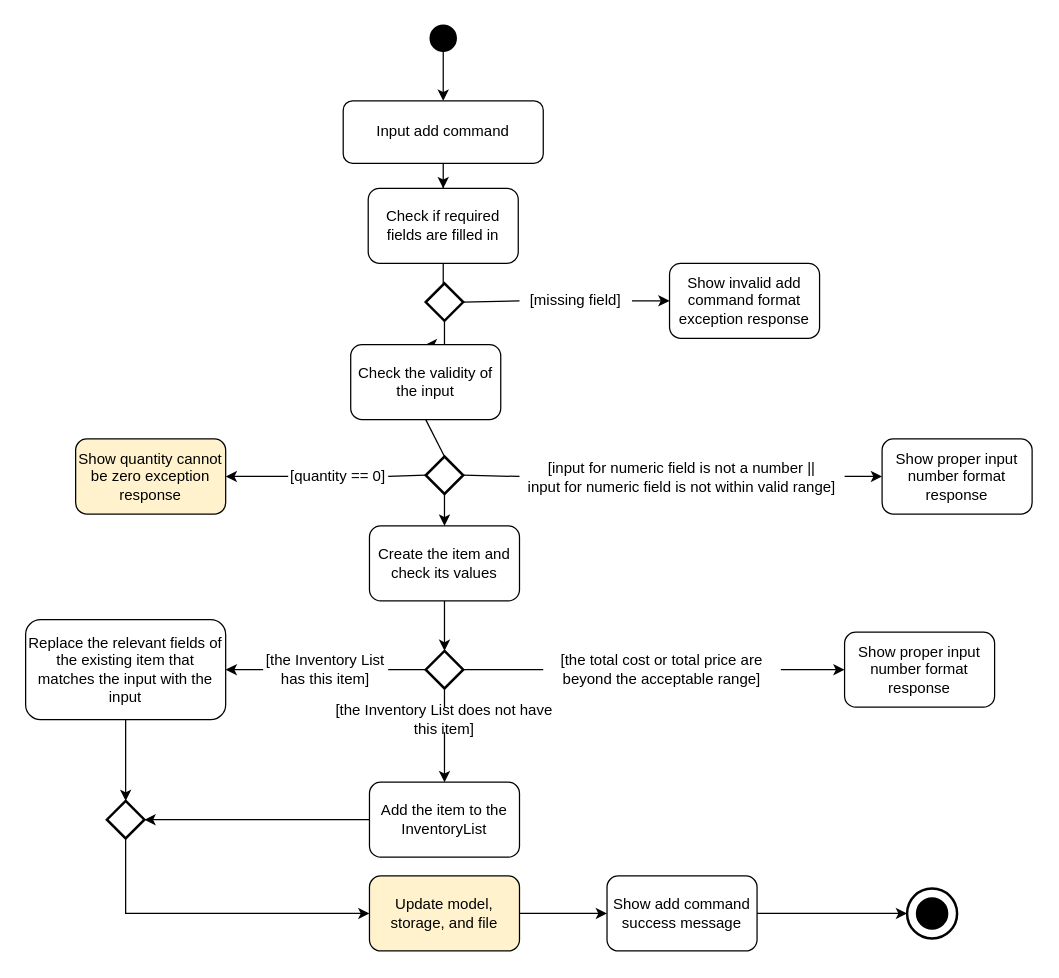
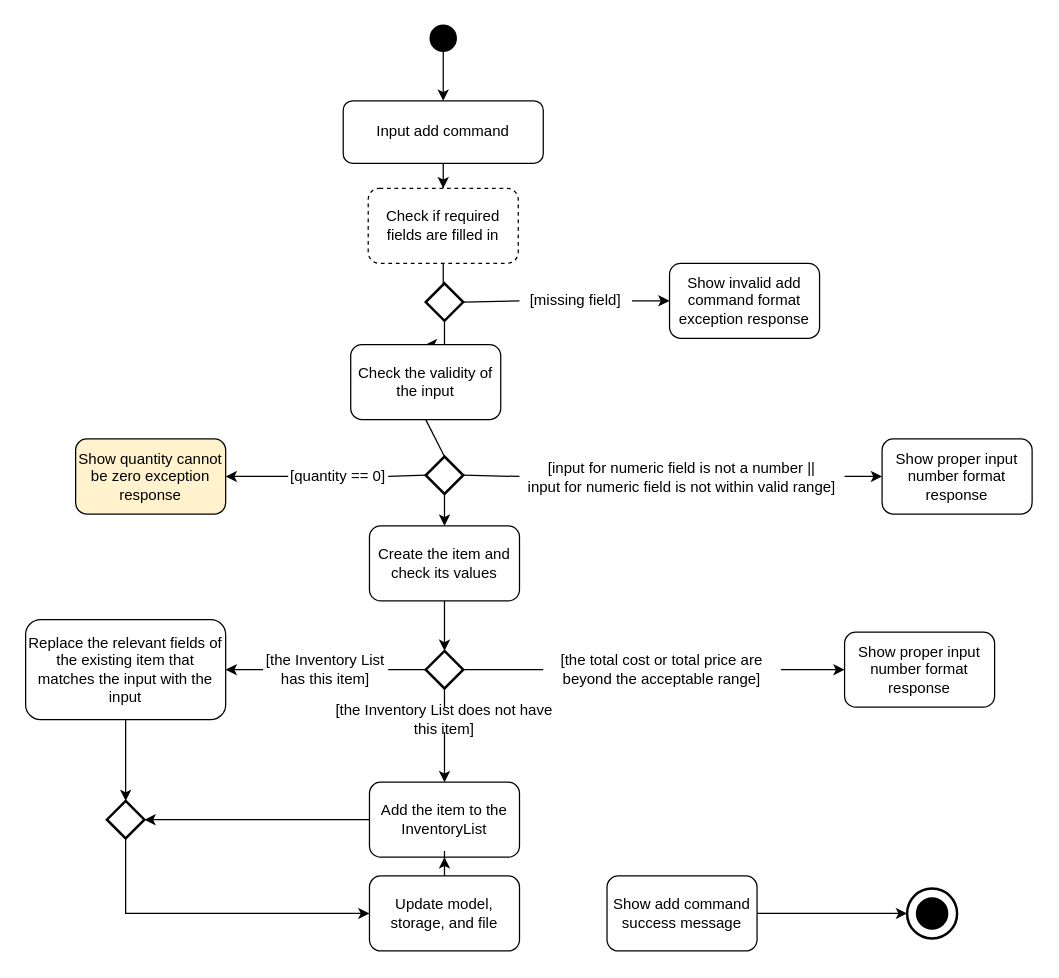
(443, 226) -> (443, 226)
(444, 913) -> (444, 913)
(559, 913) -> (444, 851)
